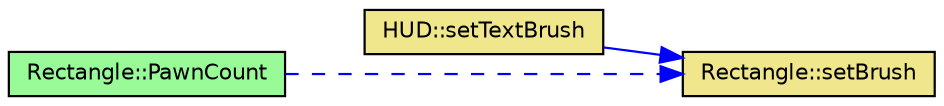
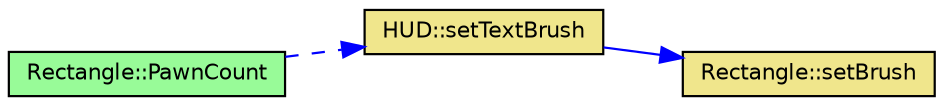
(473, 74) -> (314, 53)
